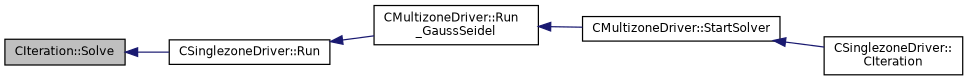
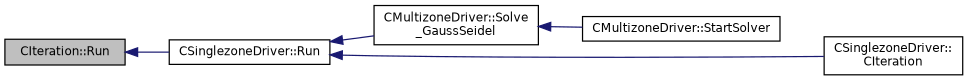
(456, 25) -> (456, 25)
(805, 45) -> (583, 57)
(65, 52) -> (65, 52)
